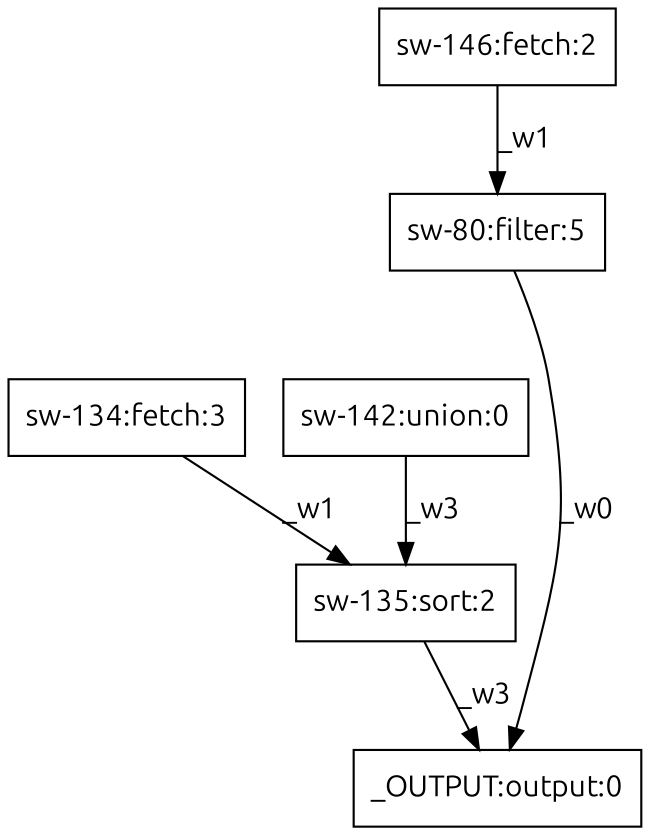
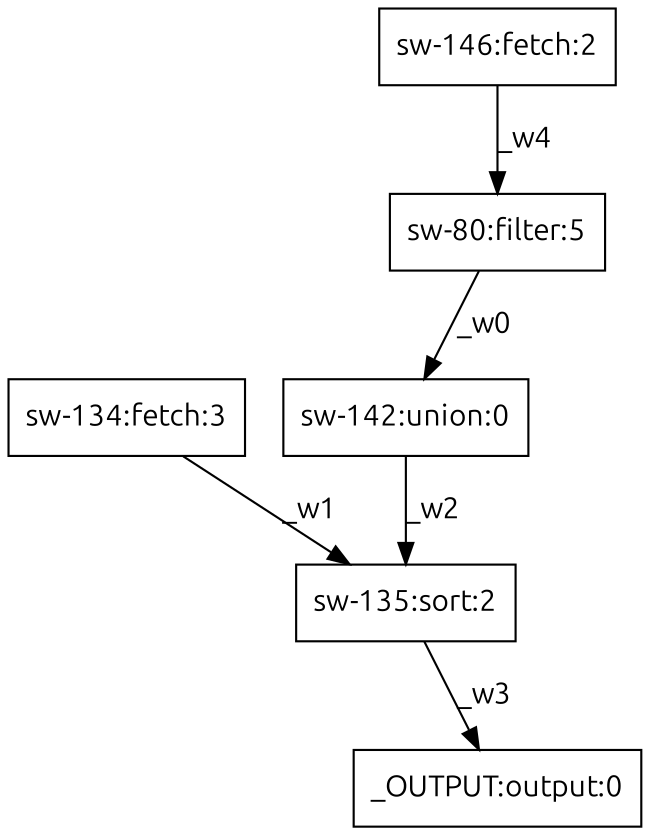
(525, 140) -> (525, 140)
(561, 499) -> (457, 315)
(434, 510) -> (434, 510)
